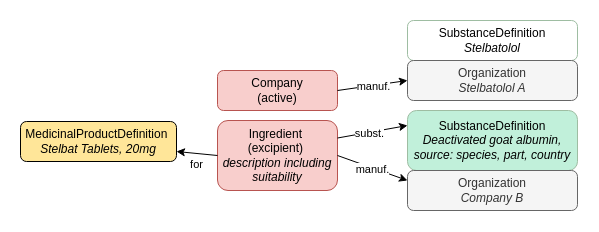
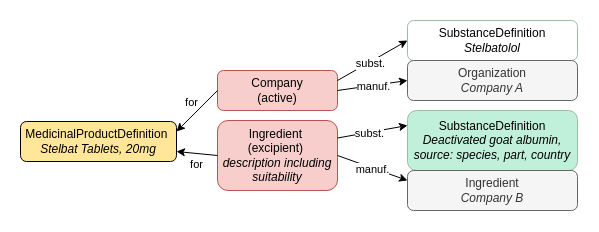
none -> (370, 62)
(493, 81) -> (493, 81)
none -> (200, 108)
(493, 191) -> (493, 191)
